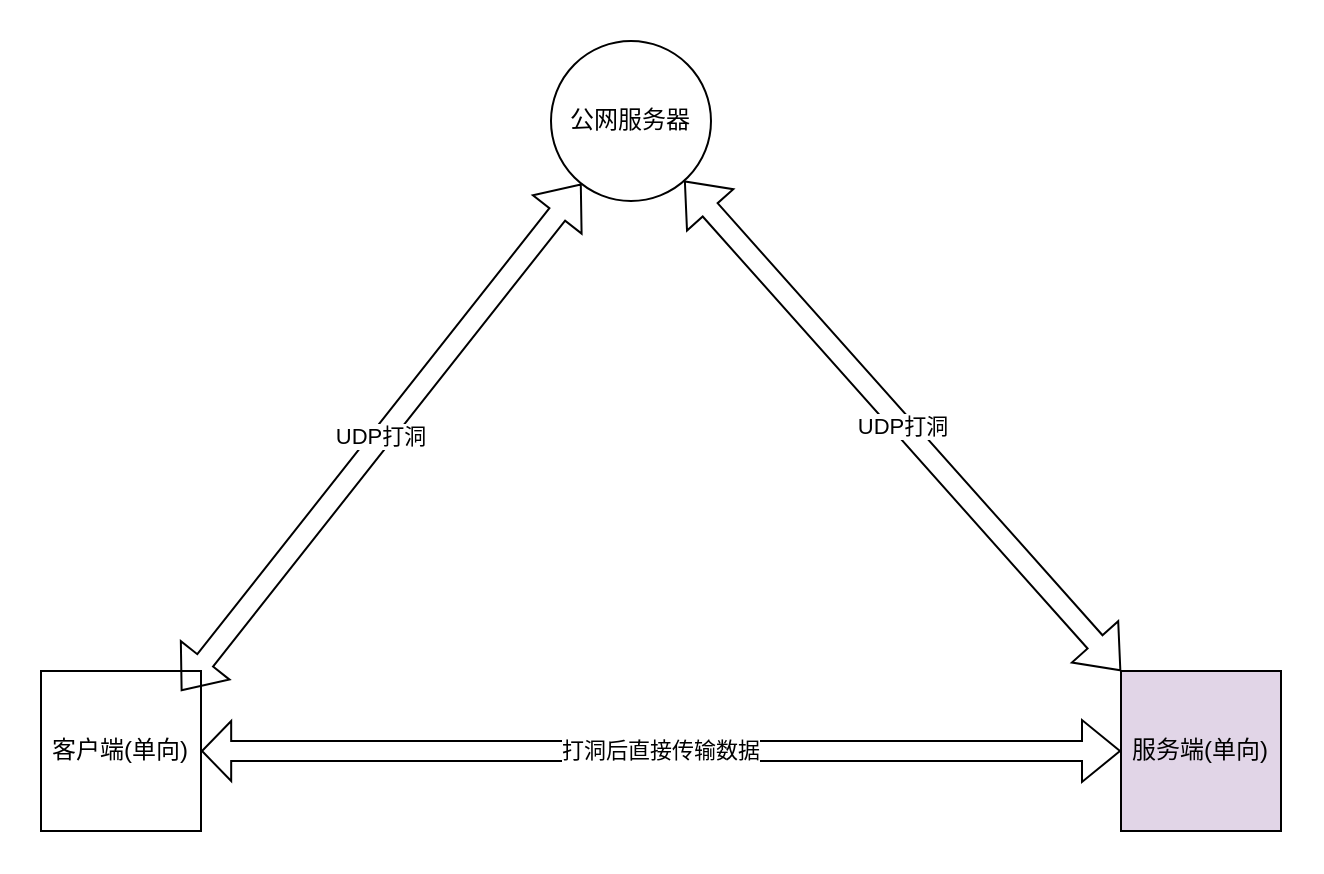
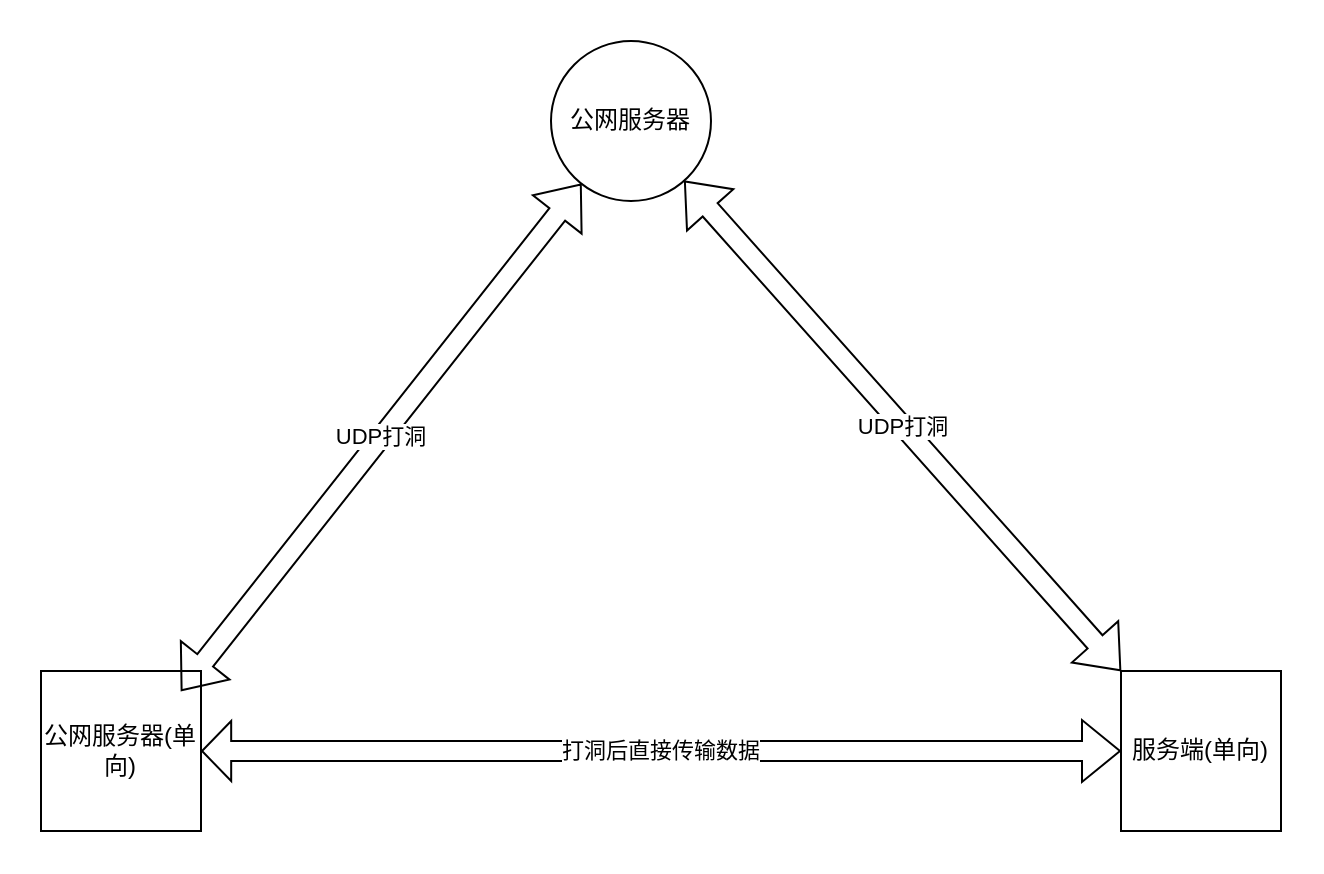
(121, 751) -> (121, 751)
(1201, 751) -> (1201, 751)
